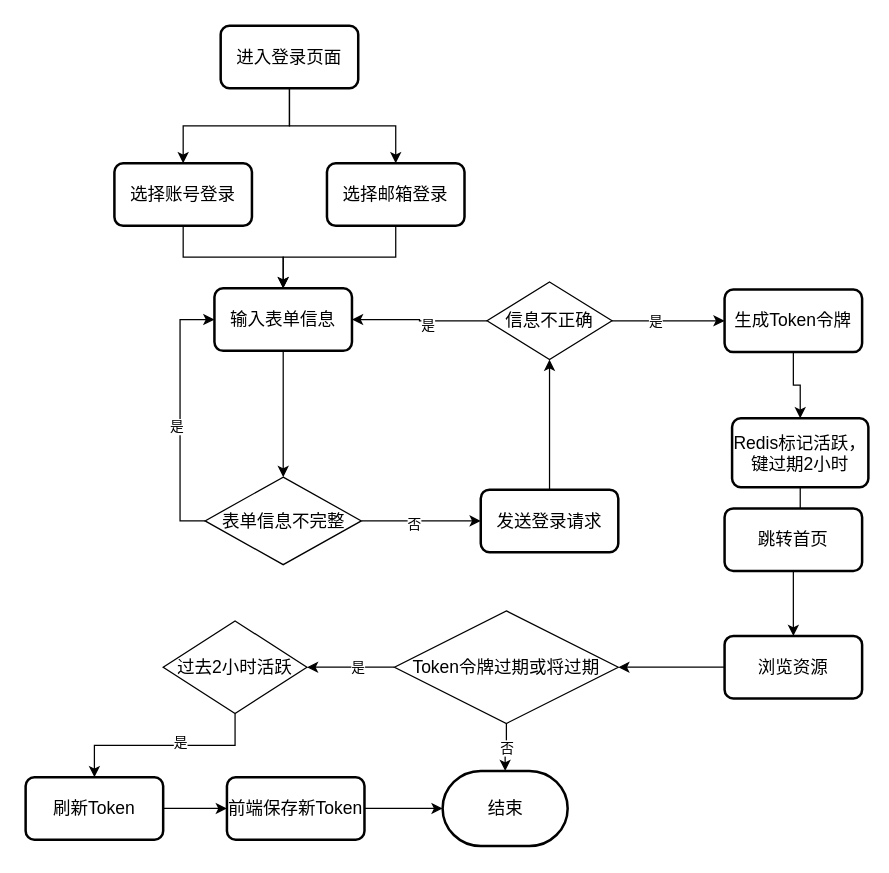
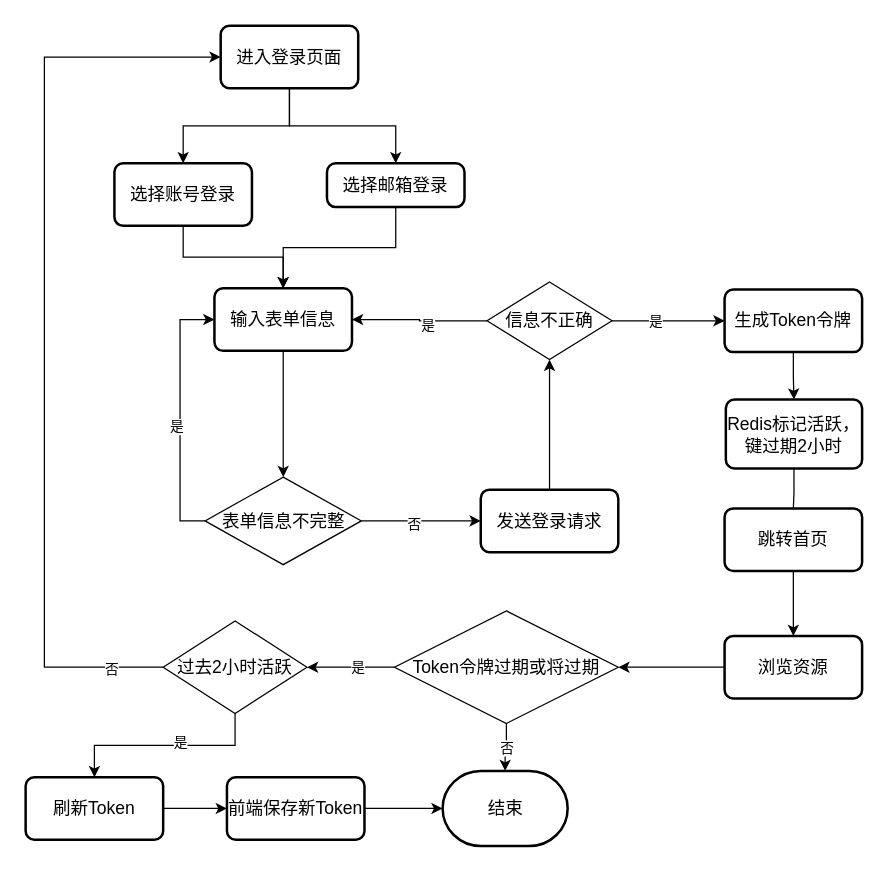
(396, 194) -> (396, 185)
none -> (44, 337)
(800, 453) -> (794, 434)
